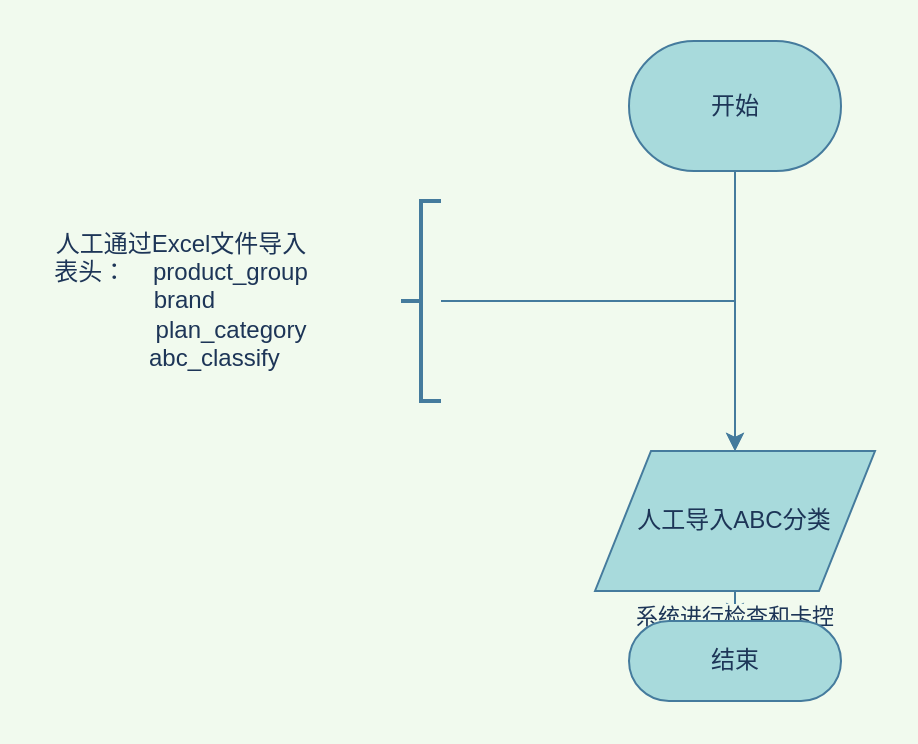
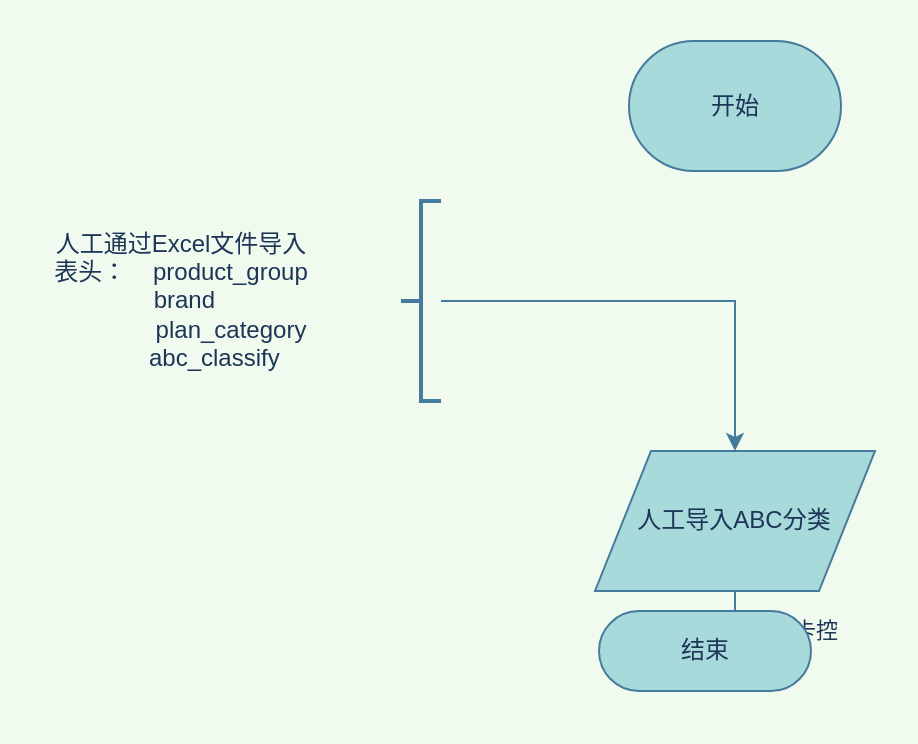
(735, 234) -> none
(735, 661) -> (705, 651)
